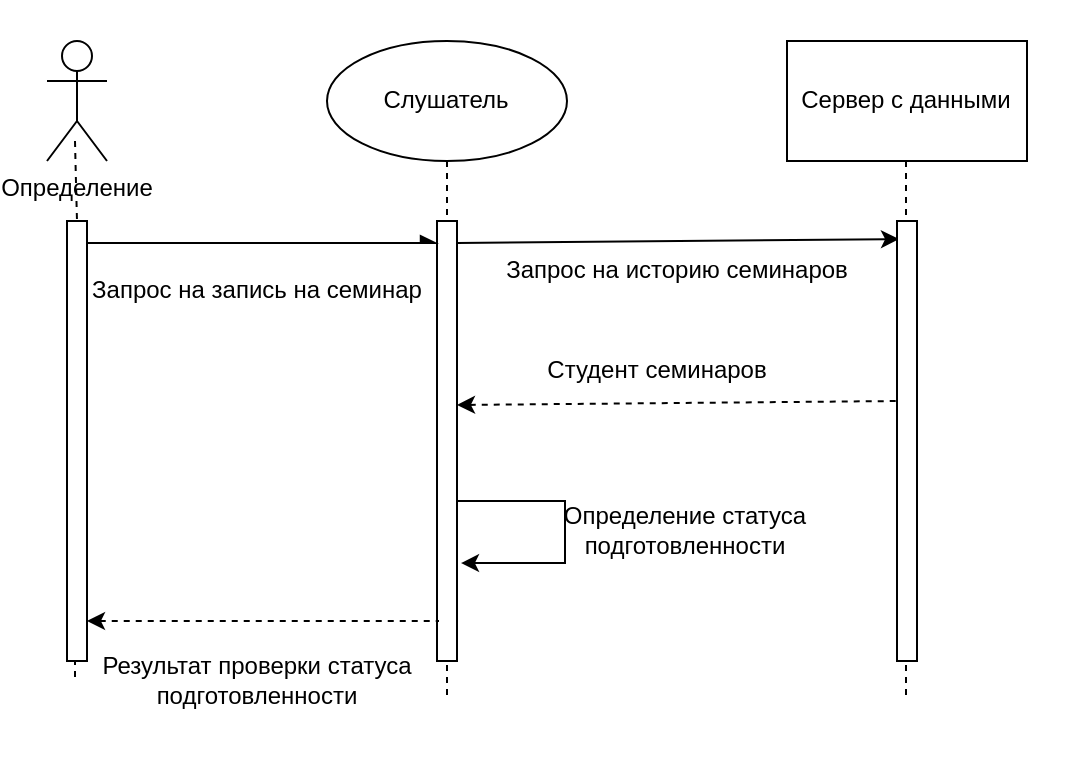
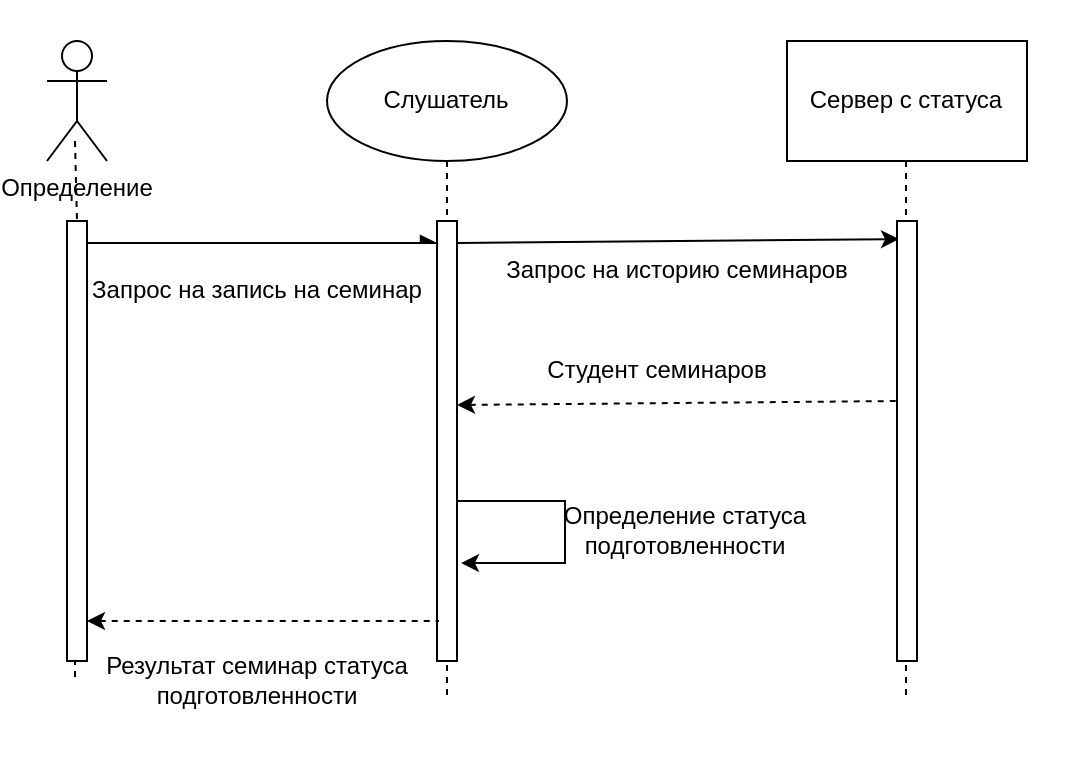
(907, 101) -> (907, 101)
(258, 681) -> (258, 681)
